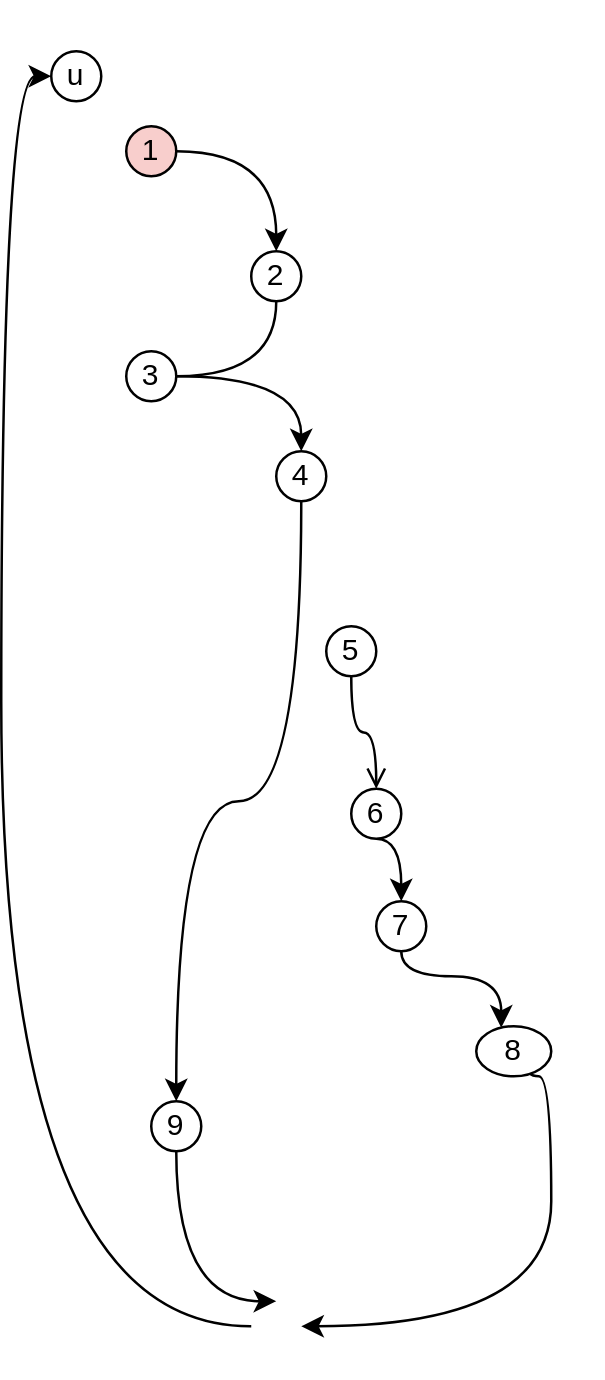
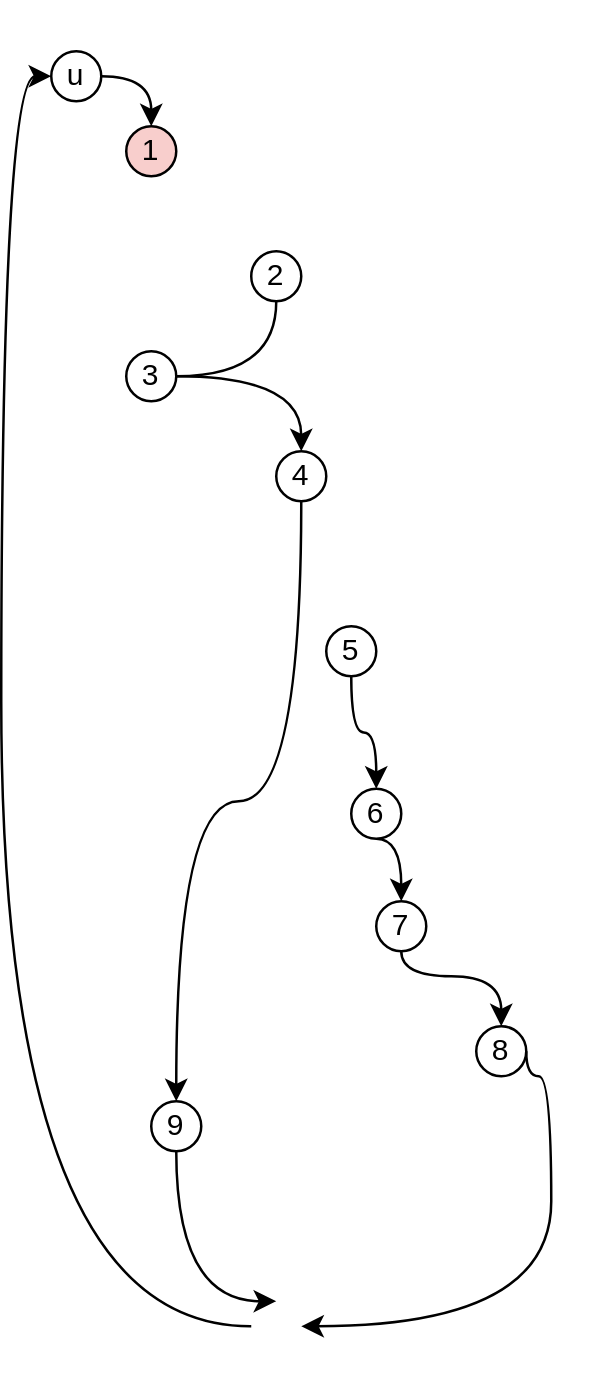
none -> (134, 82)
(246, 169) -> none
(375, 758) -> (375, 753)
(514, 1051) -> (501, 1051)
